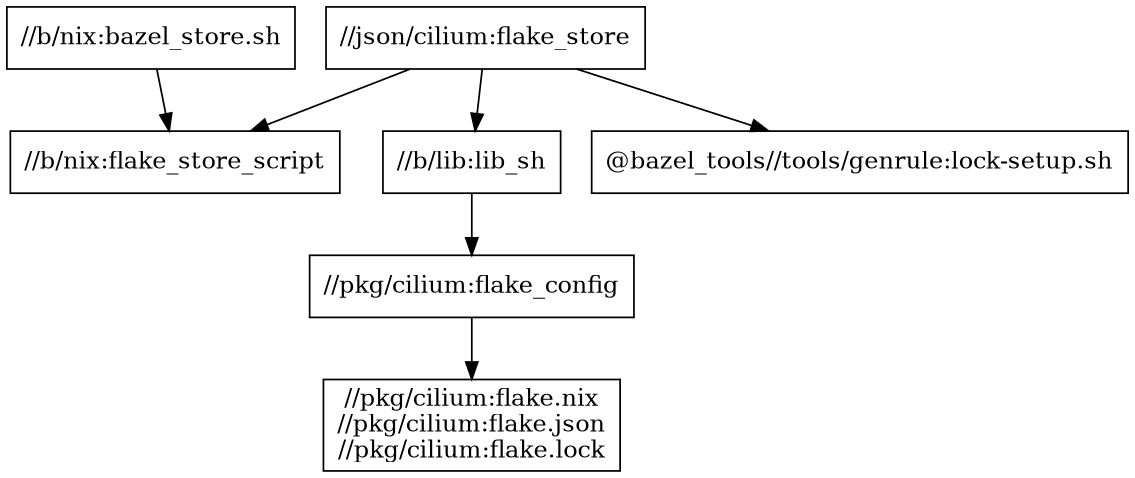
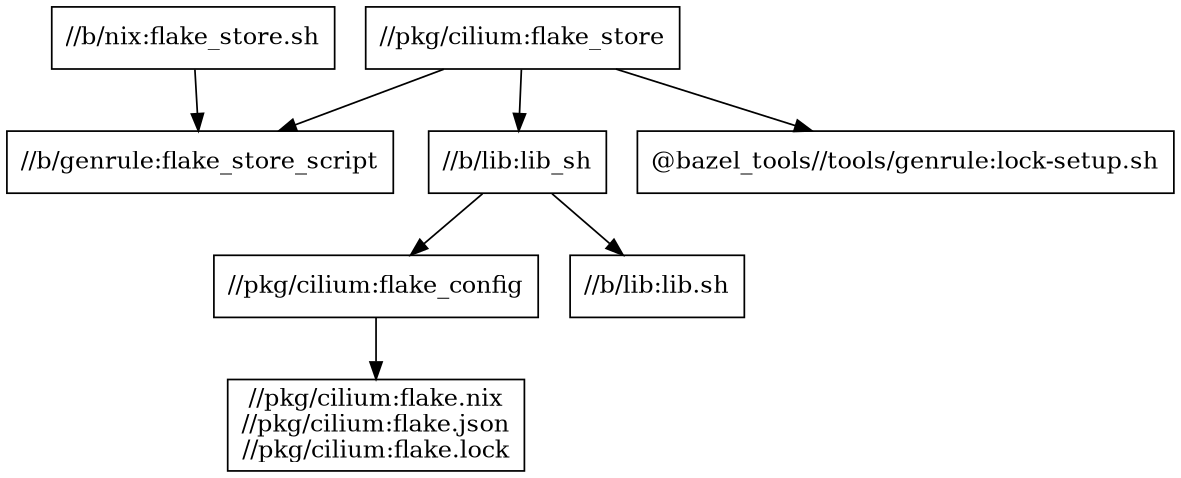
(151, 38) -> (193, 38)
(486, 38) -> (523, 38)
(175, 162) -> (200, 162)
none -> (657, 286)
